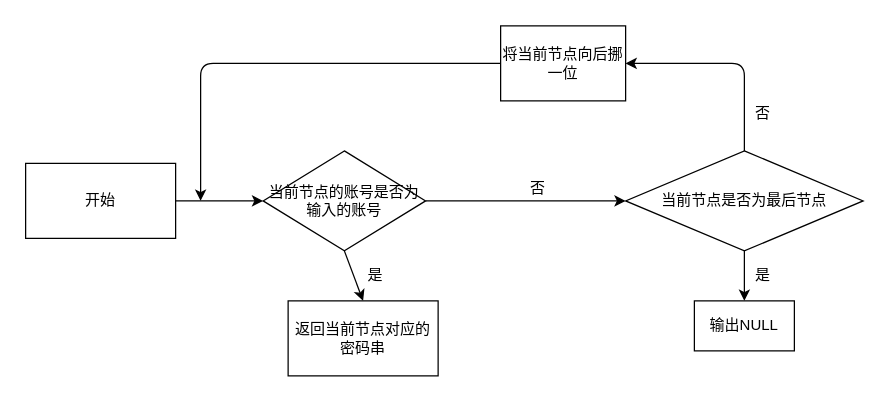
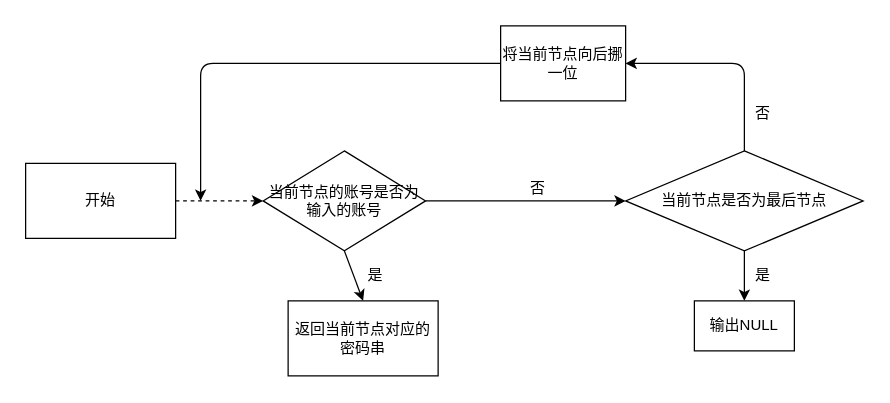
(214, 201) -> (214, 201)
